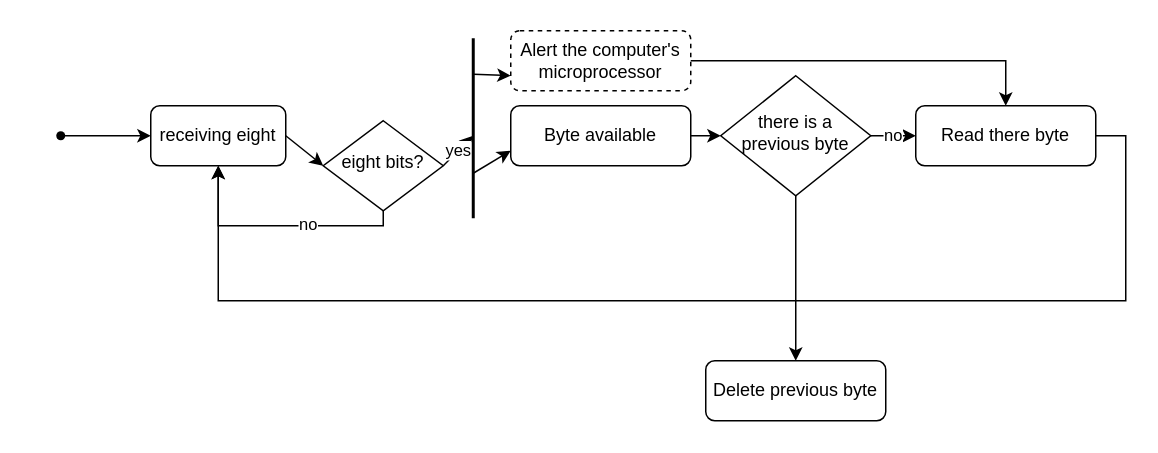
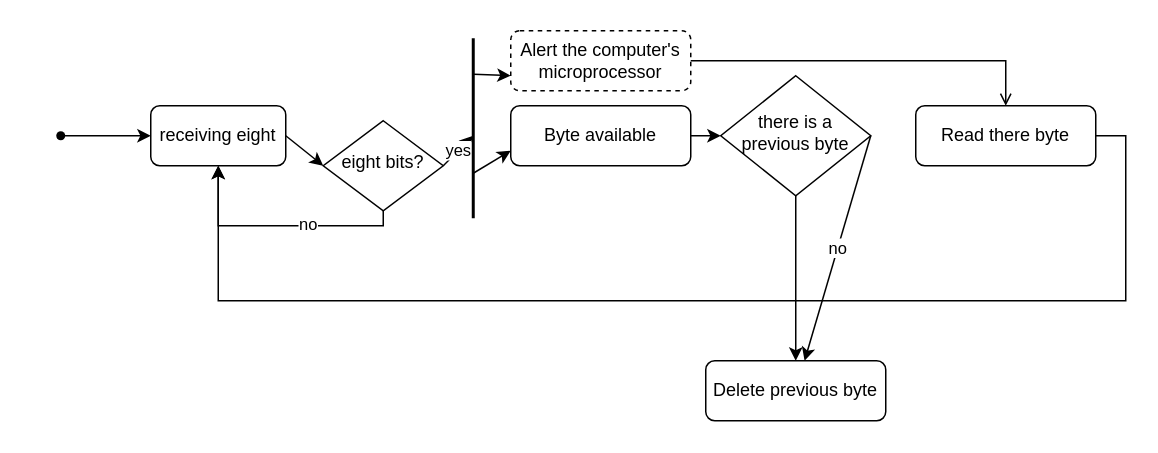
(1006, 94) -> (1006, 96)
(888, 136) -> (839, 244)
